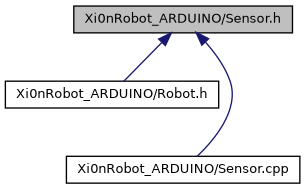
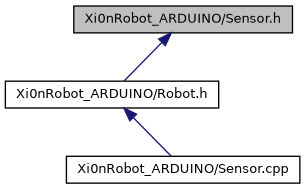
(232, 101) -> (153, 137)
